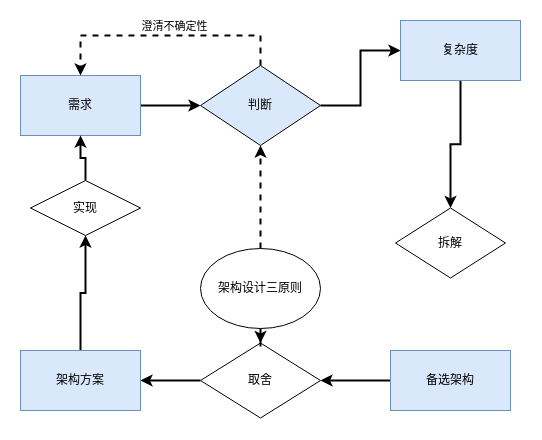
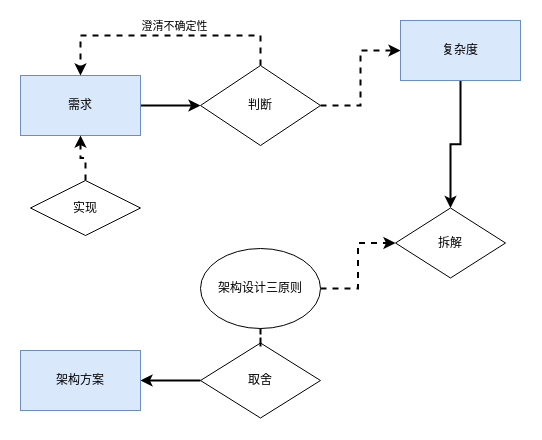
(361, 84) -> (361, 84)
(261, 106) -> (261, 106)
(86, 159) -> (86, 159)
(261, 201) -> none
none -> (358, 270)
(81, 295) -> none
(261, 333) -> (261, 335)
(360, 381) -> none
(451, 381) -> none
